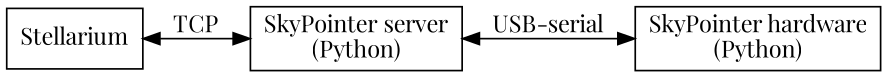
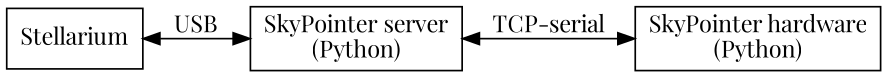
(197, 26) -> (197, 26)
(549, 26) -> (549, 26)
